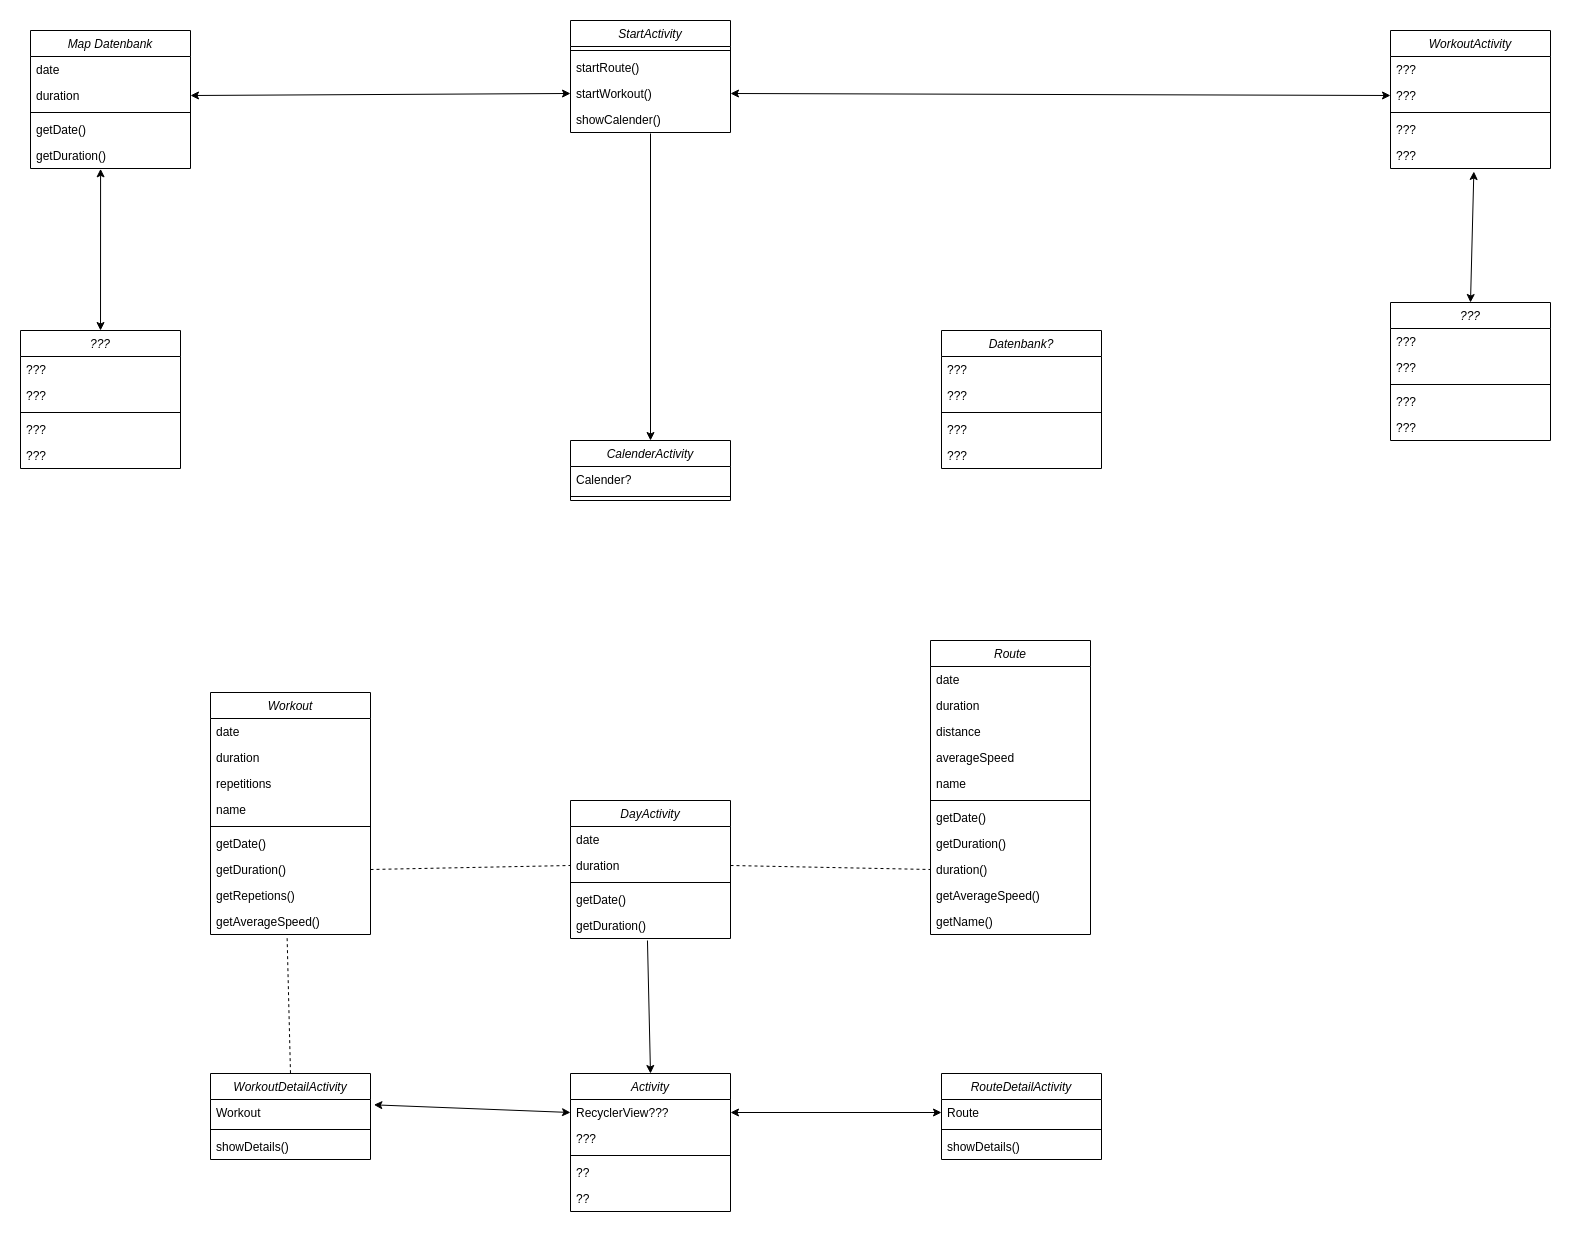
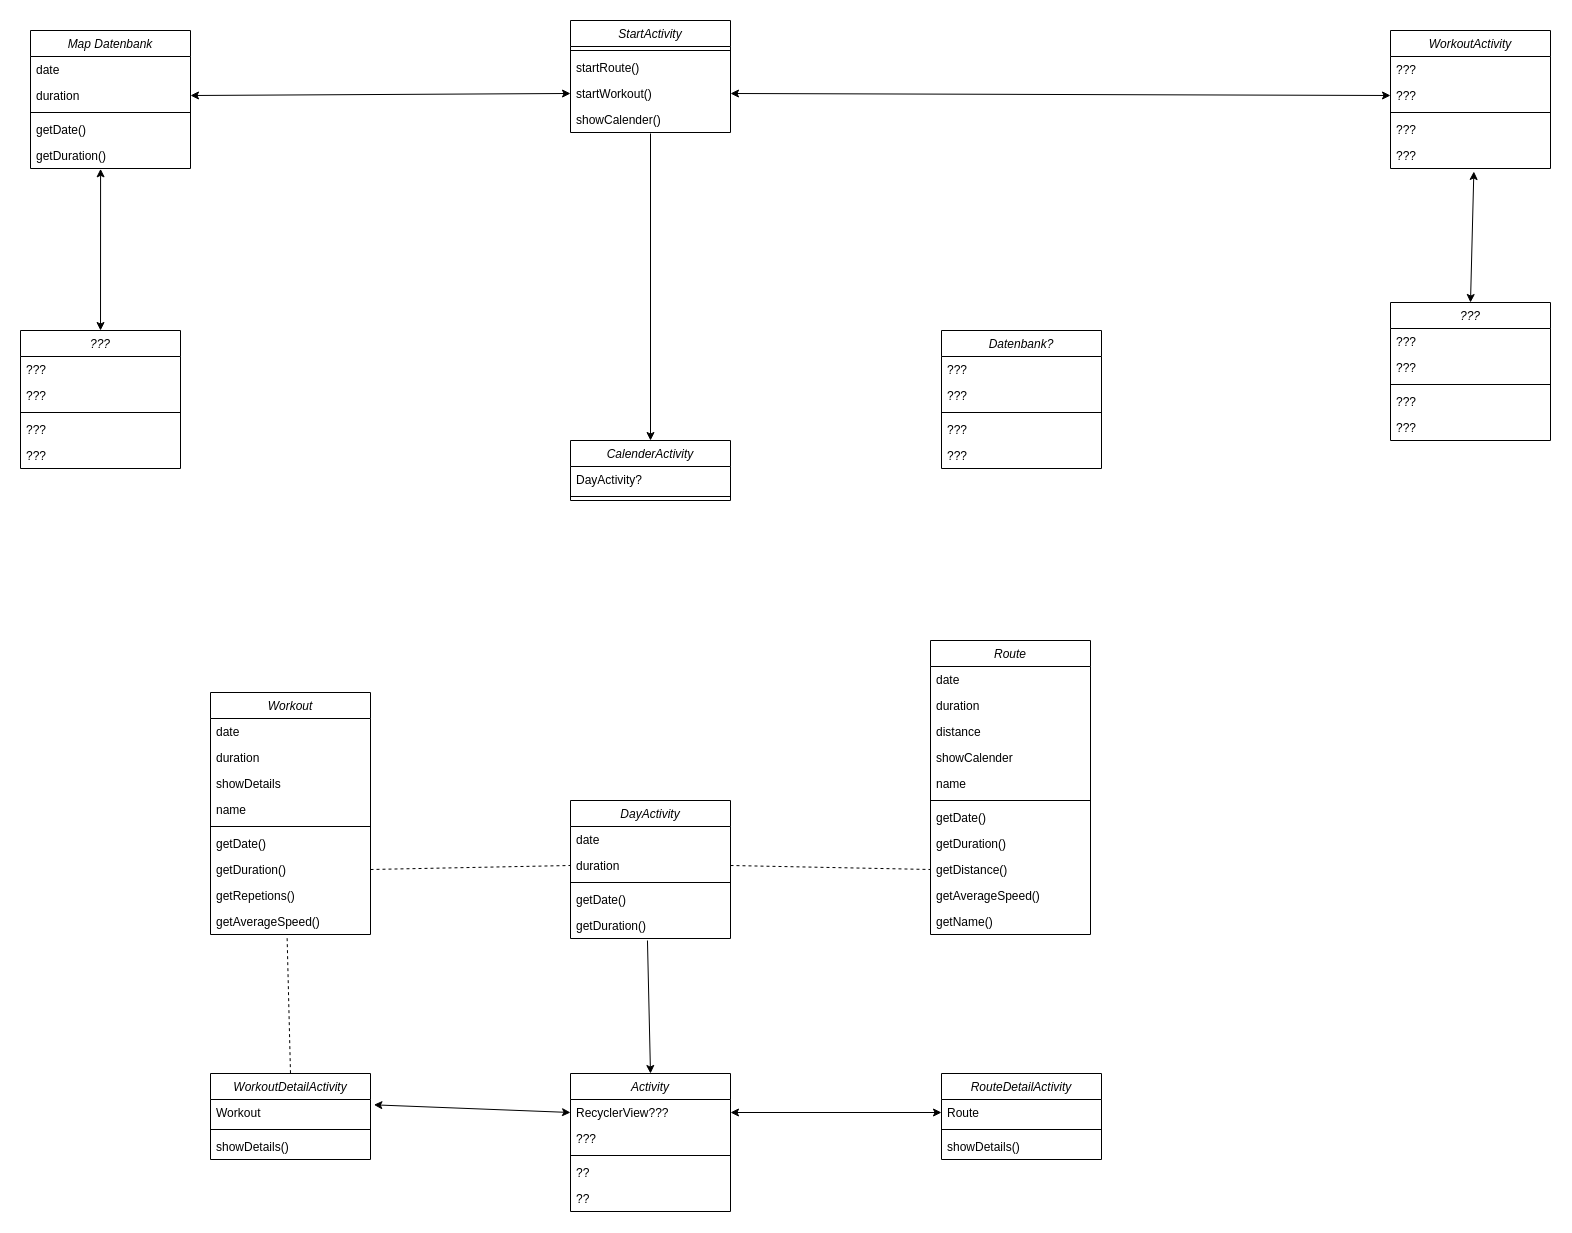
(605, 480) -> (613, 480)
(976, 758) -> (975, 758)
(250, 784) -> (250, 784)
(968, 870) -> (978, 870)
